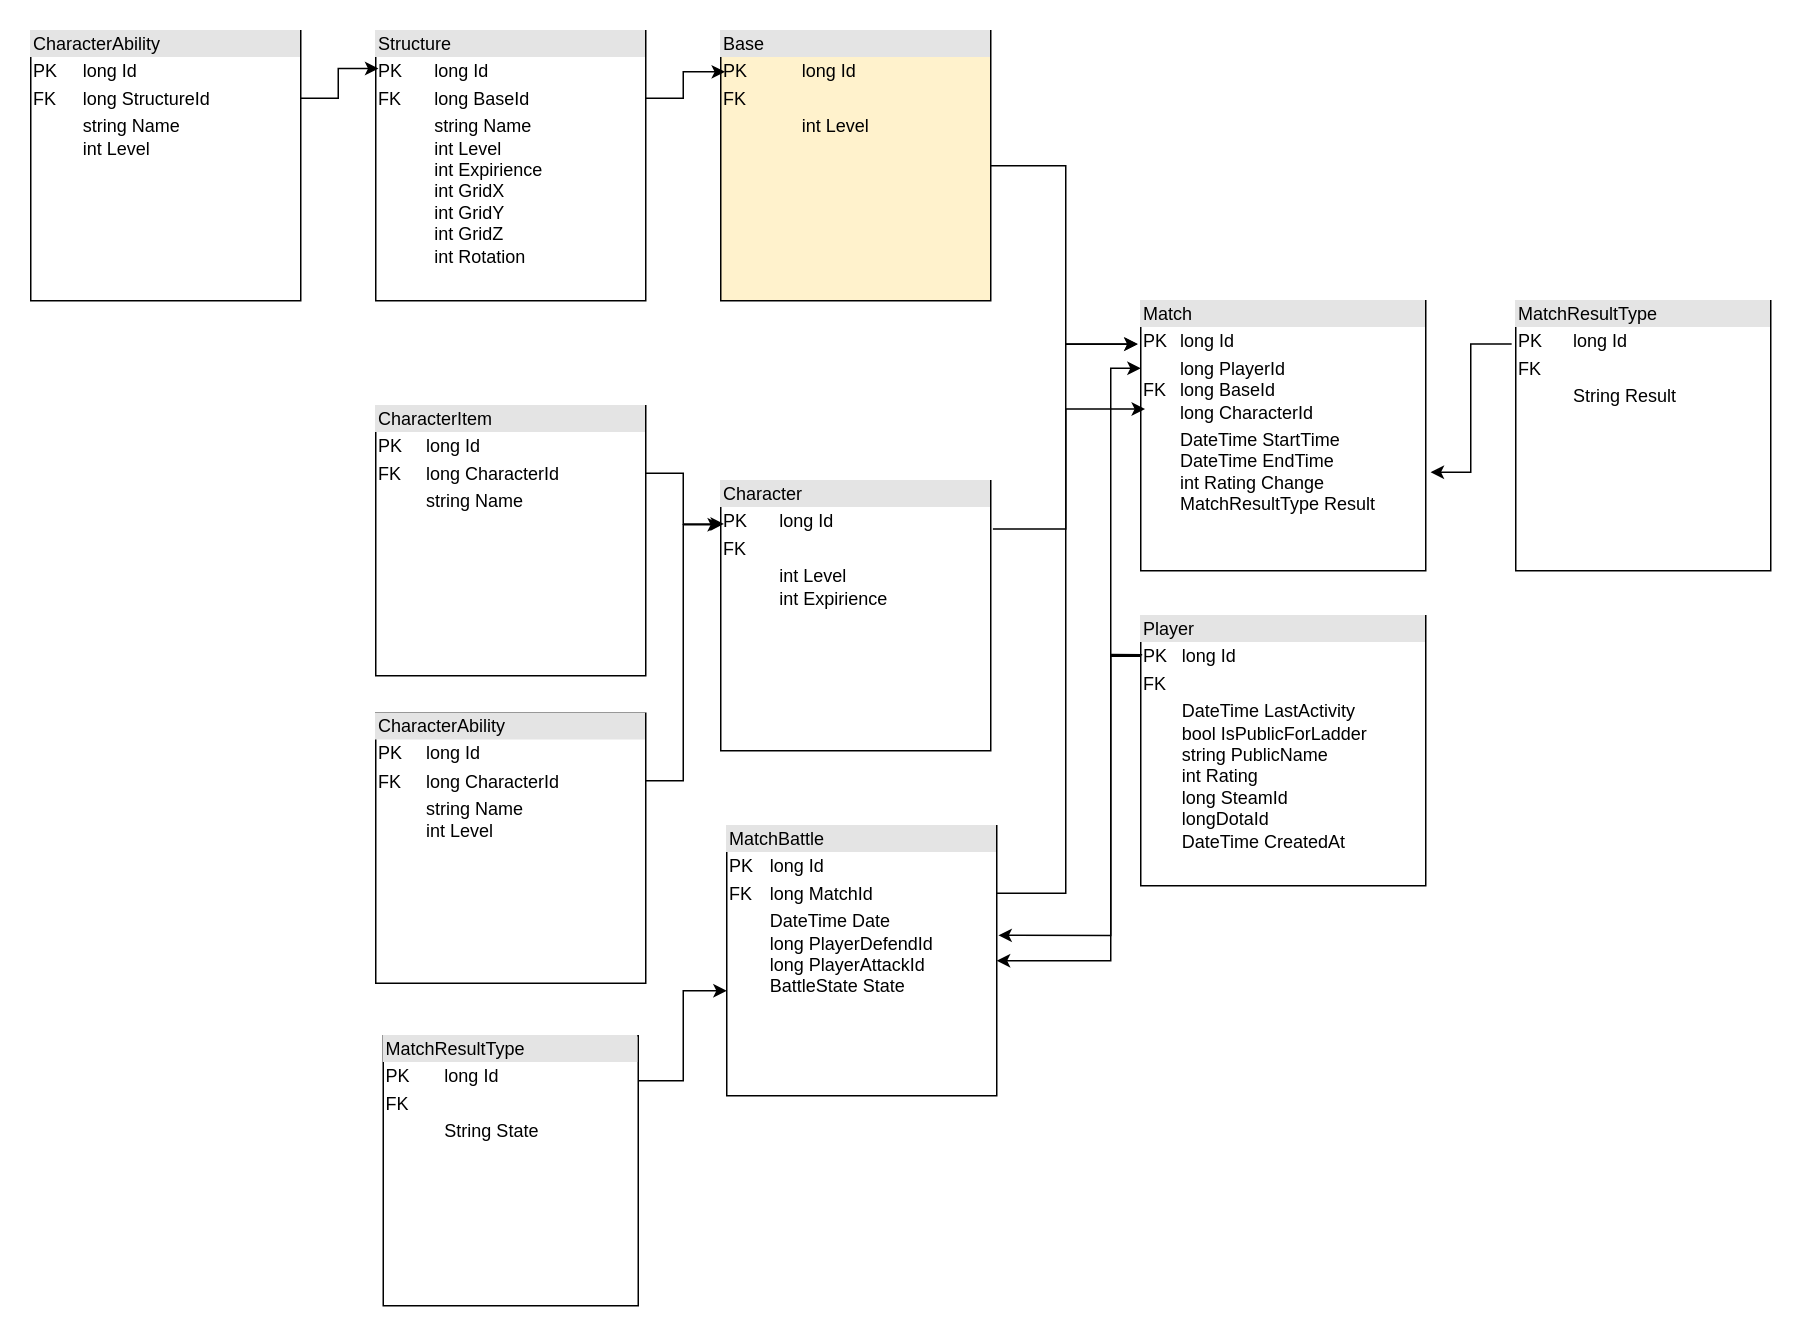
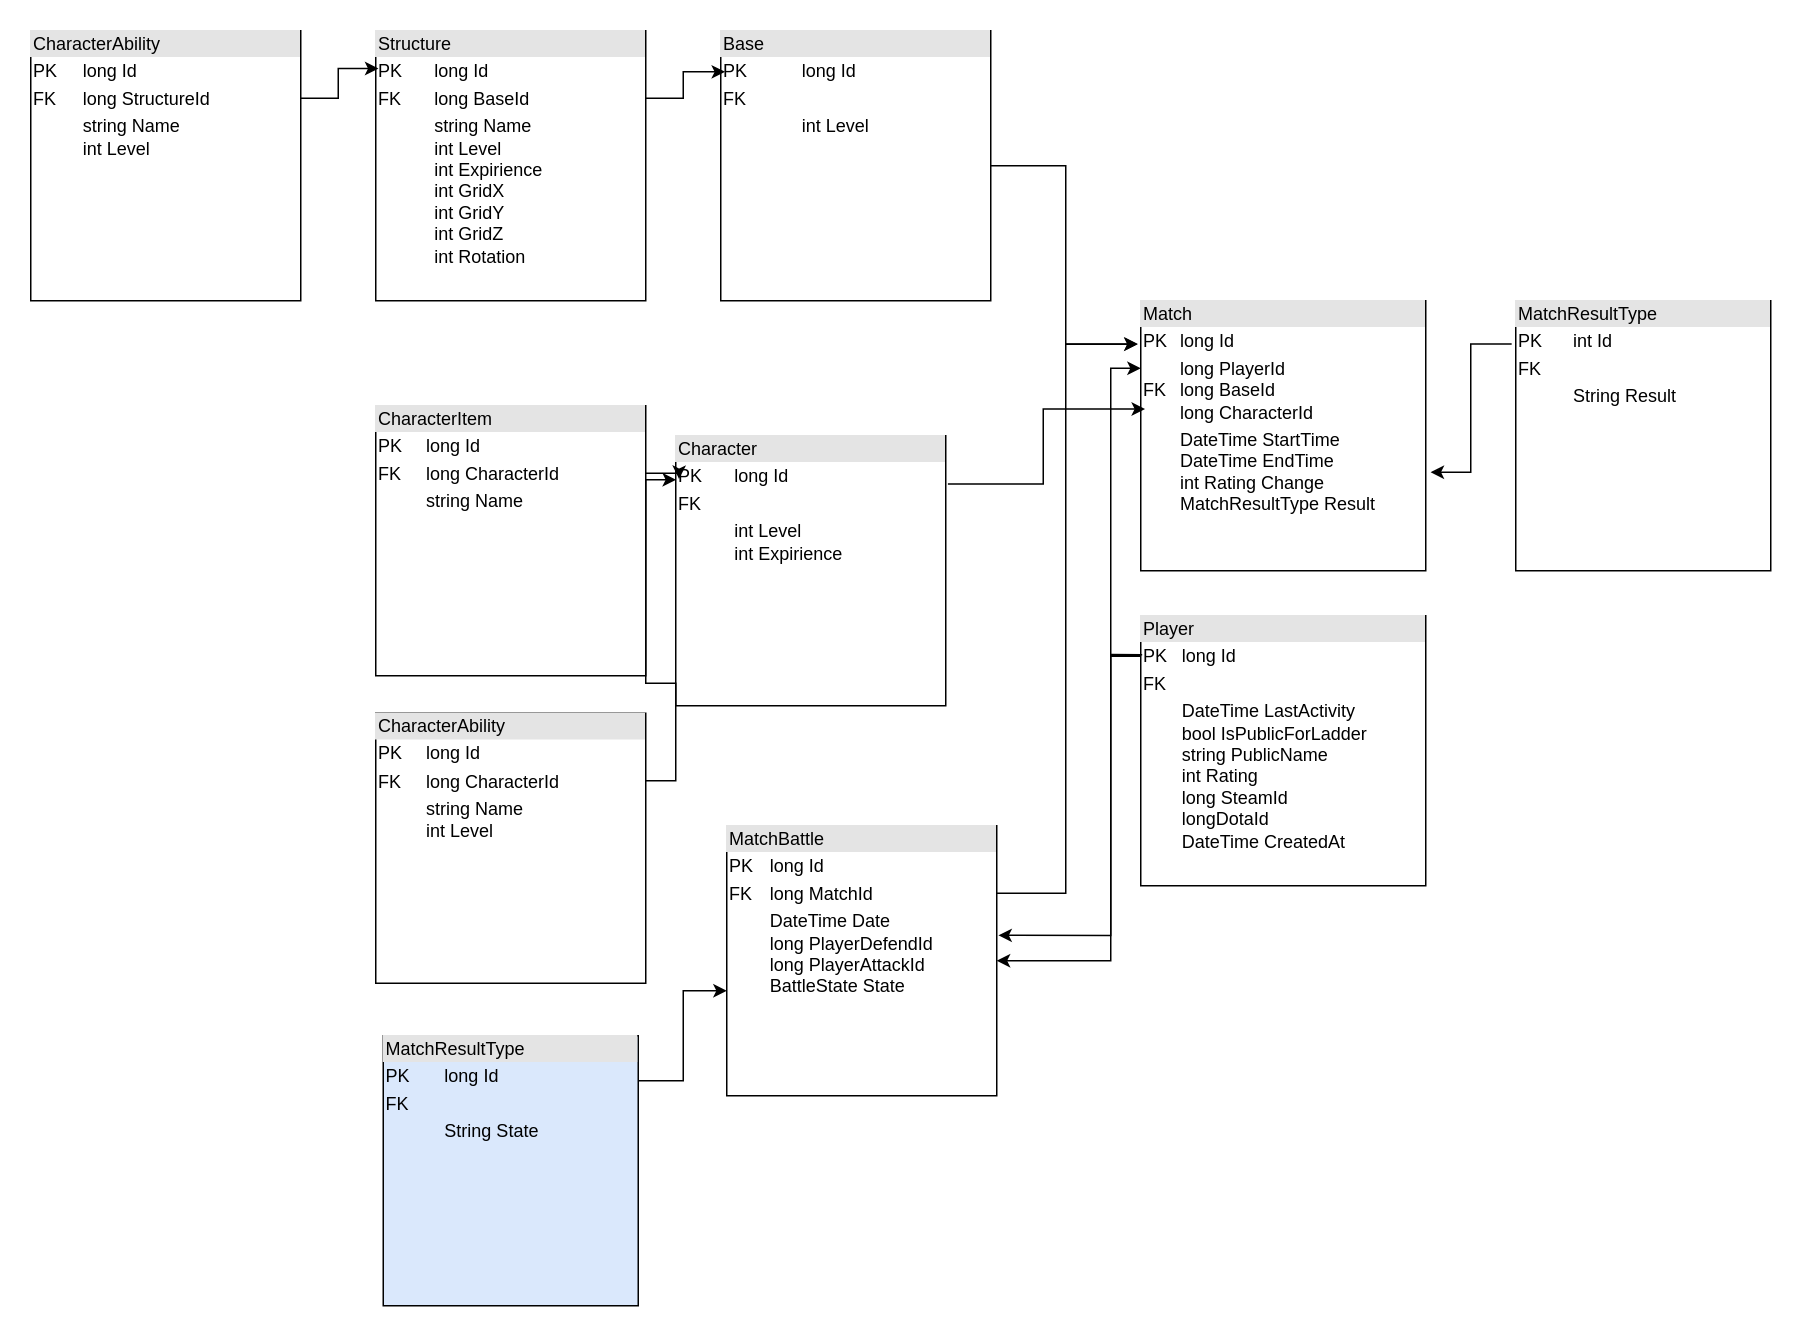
(856, 166) -> (856, 166)
(1589, 344) -> (1589, 344)
(856, 616) -> (811, 571)
(511, 1171) -> (511, 1171)
